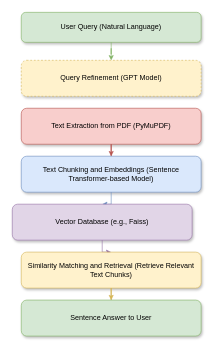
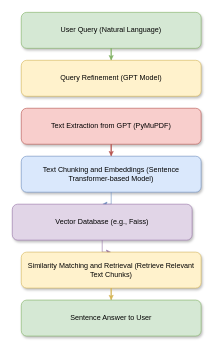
(111, 27) -> (111, 30)
(111, 78) -> (111, 78)
(111, 126) -> (111, 126)
